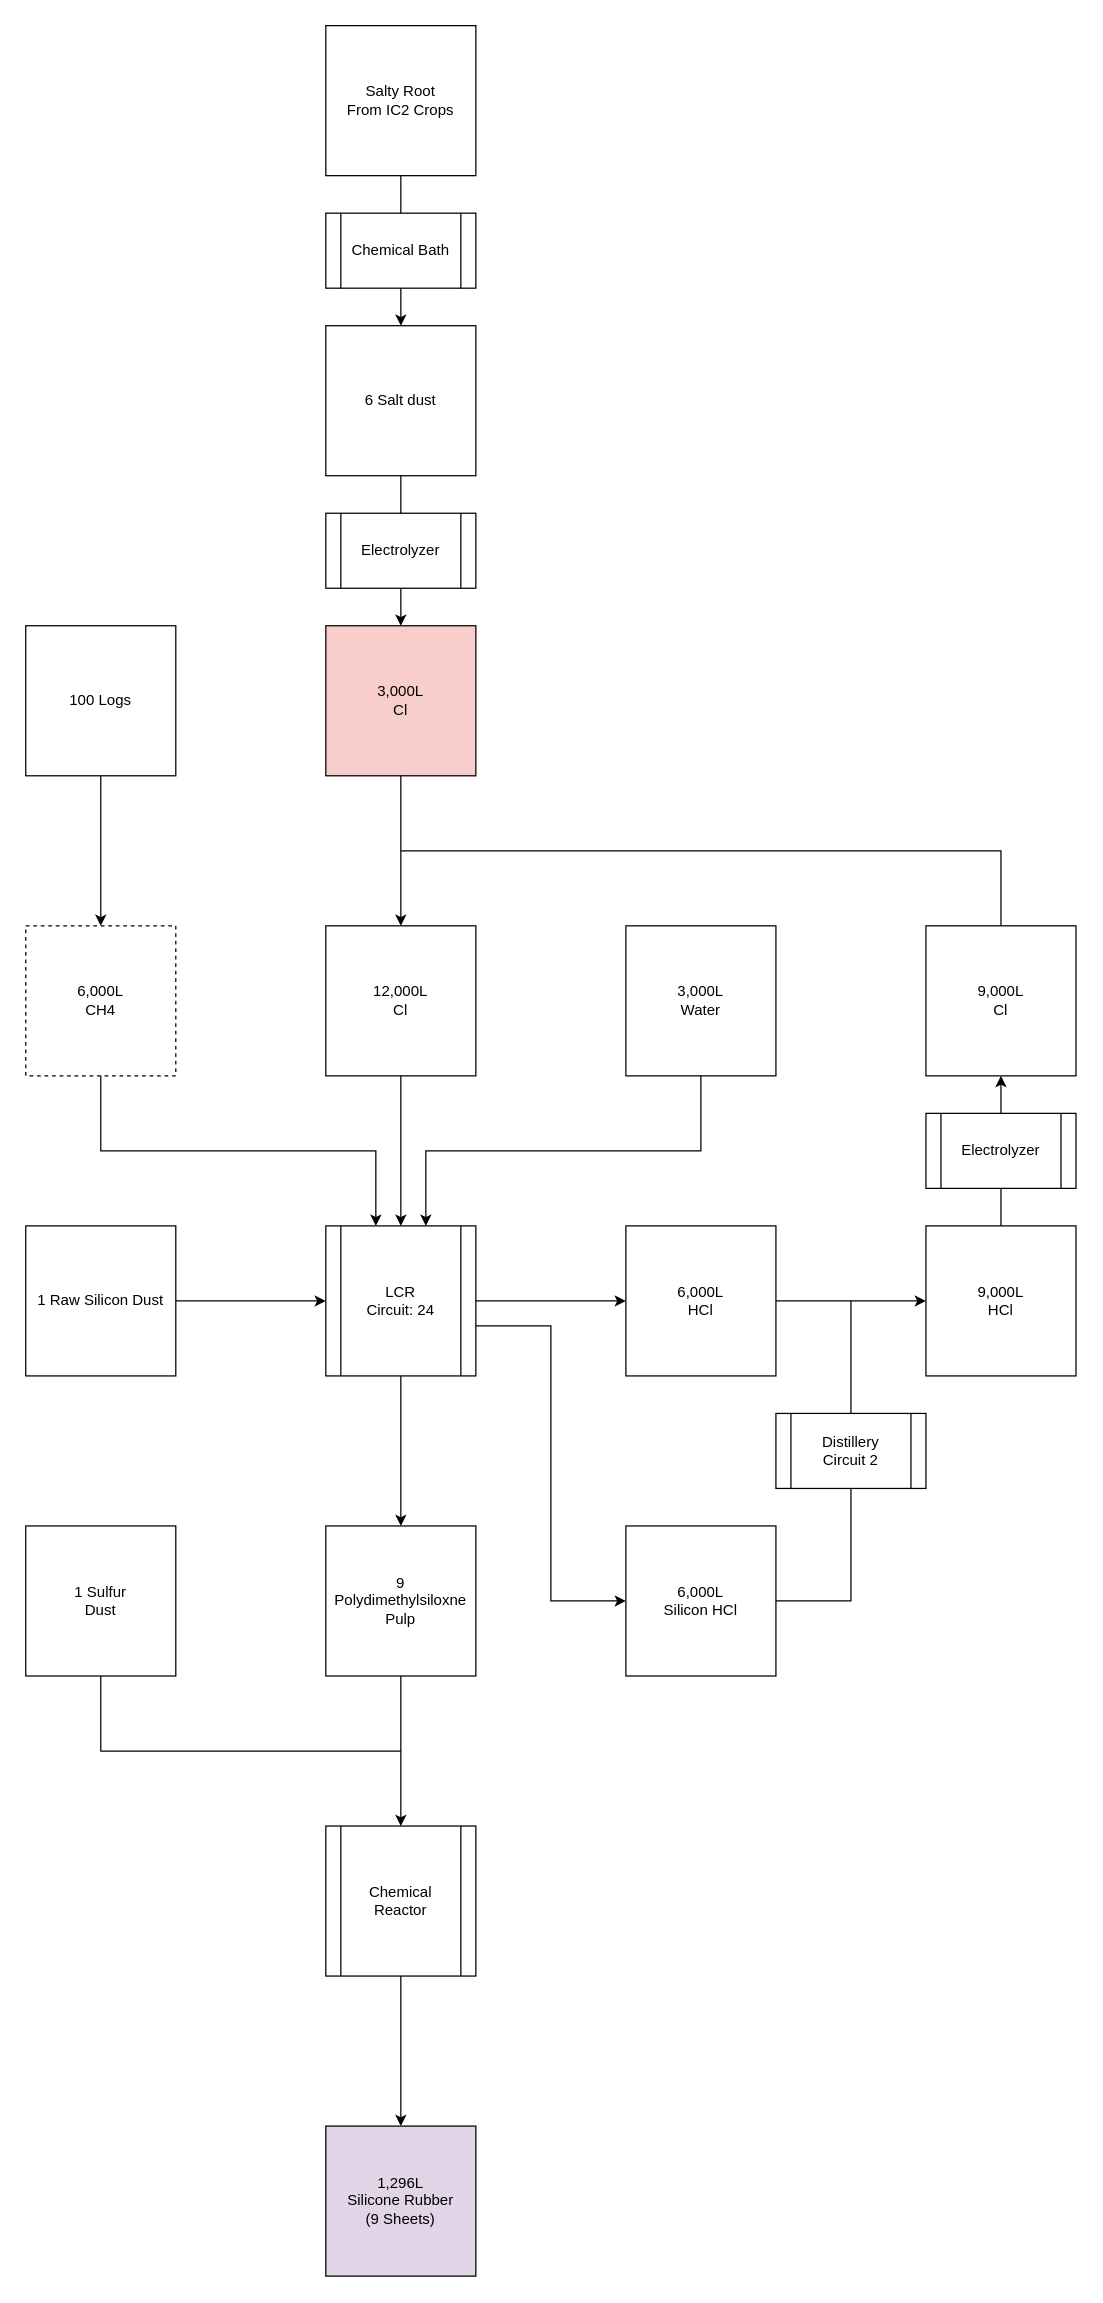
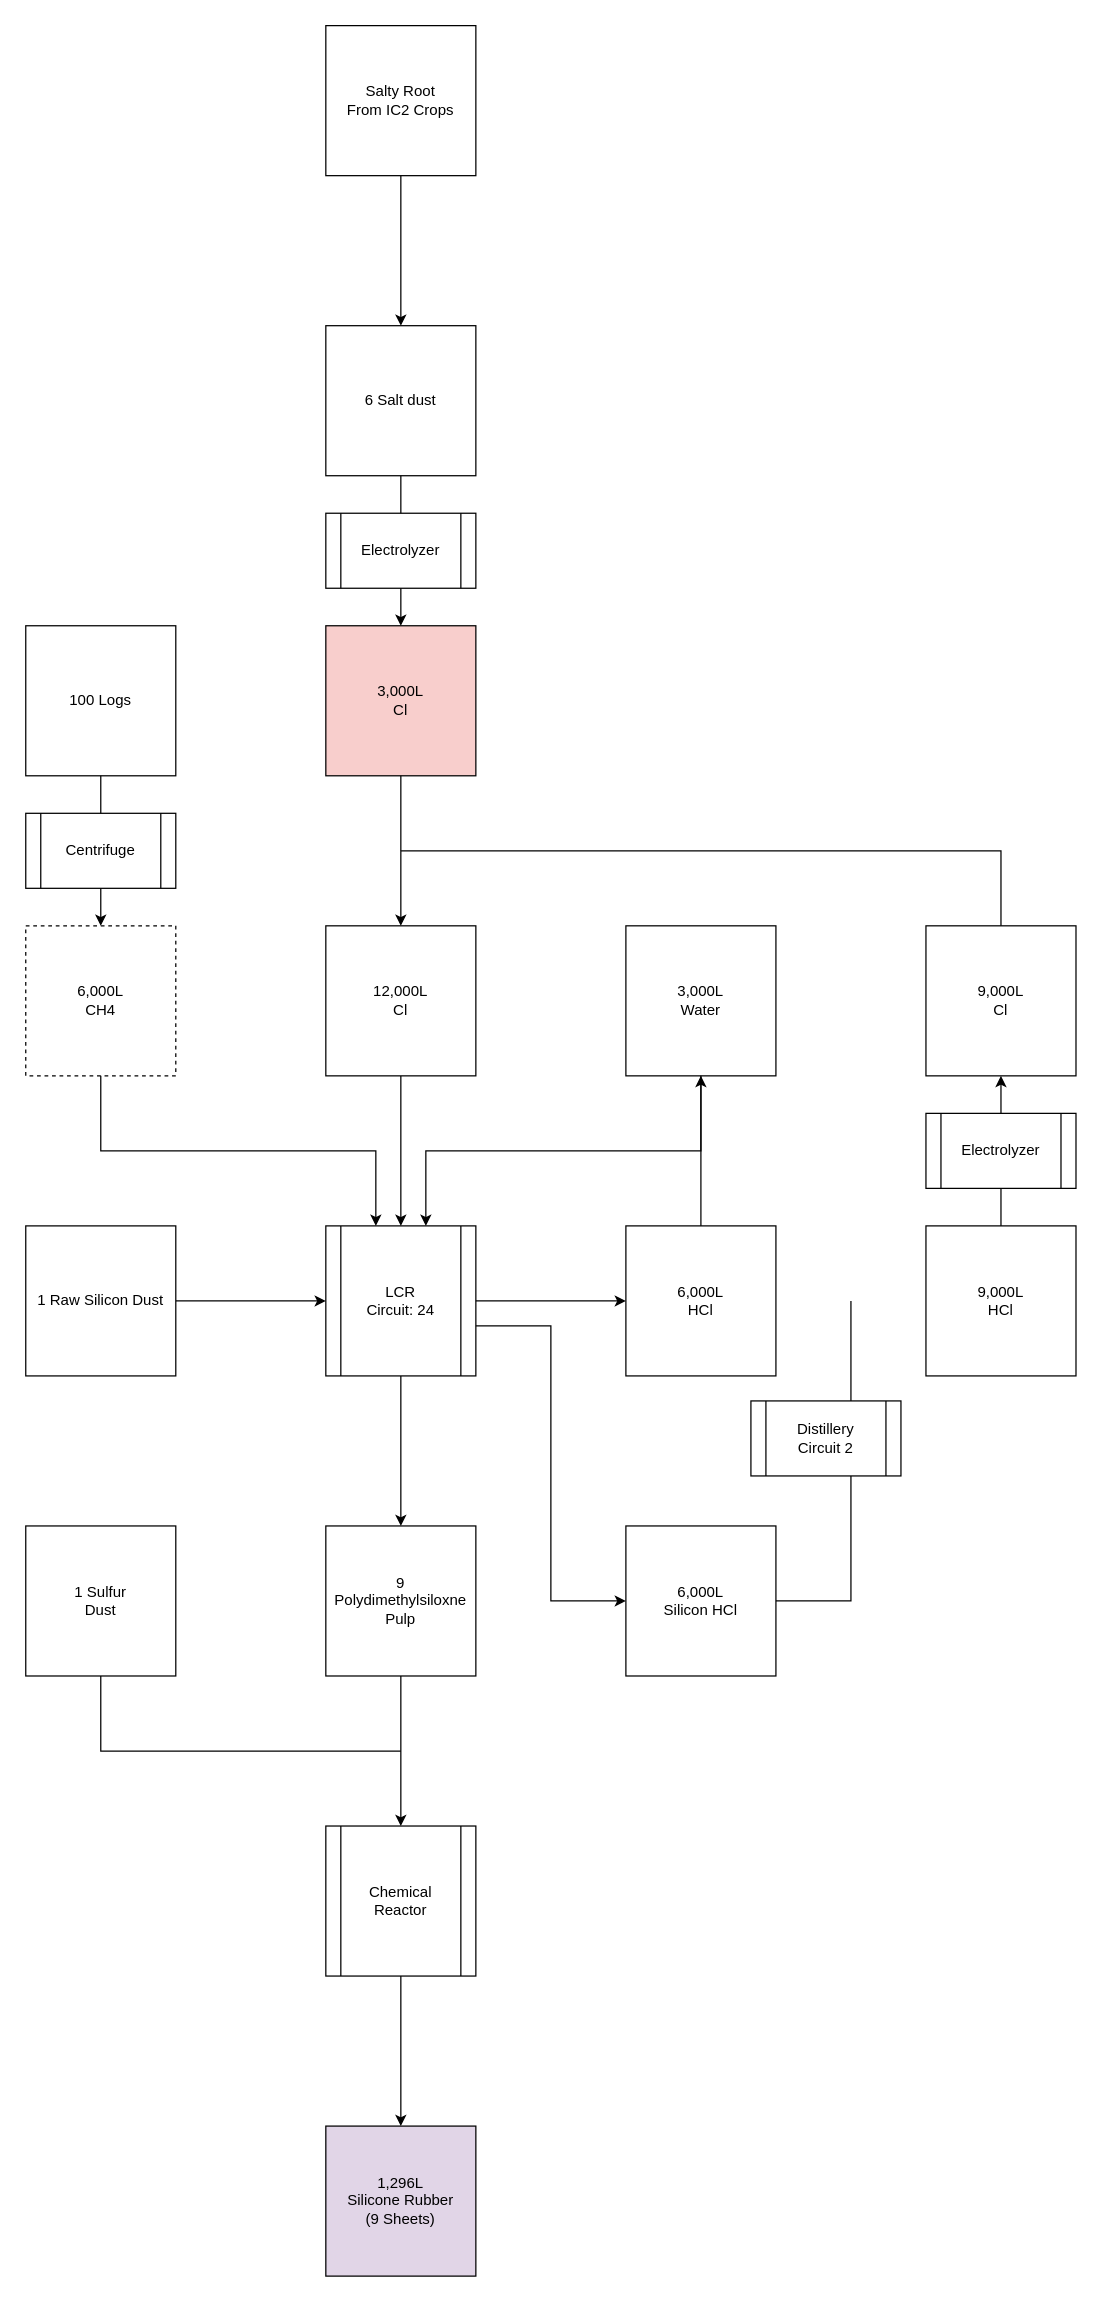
(401, 251) -> none
none -> (101, 851)
(847, 1301) -> (701, 1189)
(851, 1451) -> (826, 1438)
